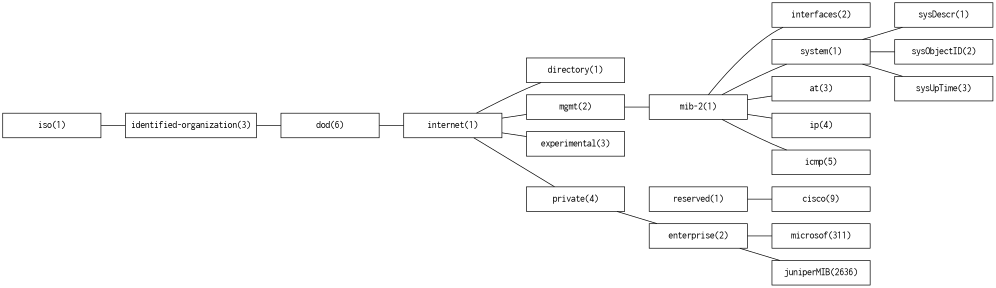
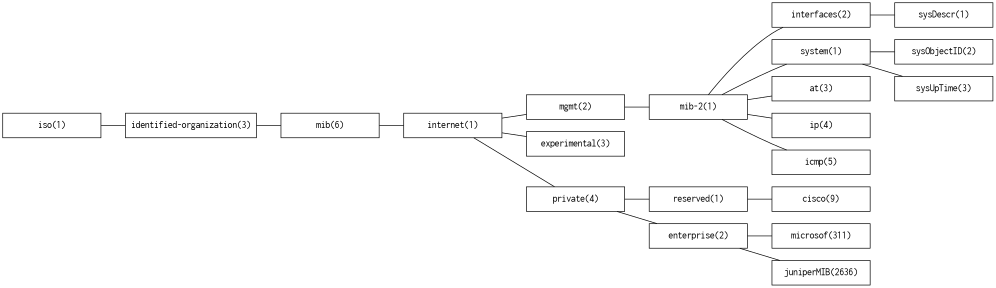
(883, 33) -> (882, 15)
(576, 70) -> none
(330, 125) -> (330, 125)
none -> (637, 199)
